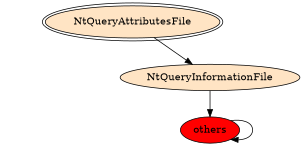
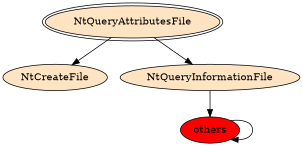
none -> (55, 77)
